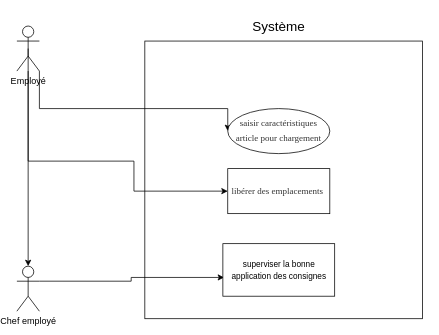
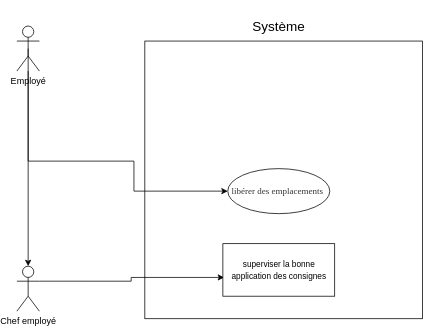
(123, 108) -> none
(279, 131) -> none
(279, 191) -> (279, 191)
